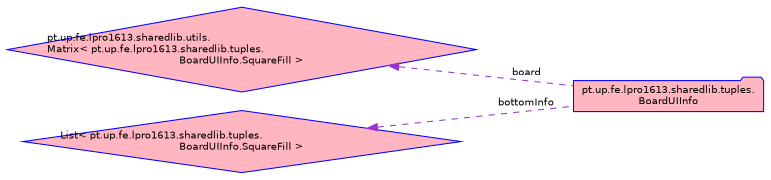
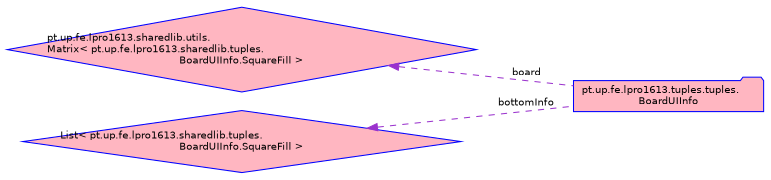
(669, 96) -> (669, 96)
